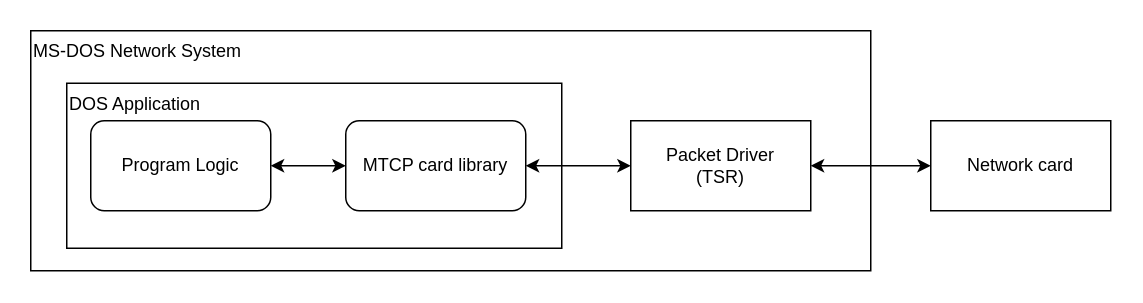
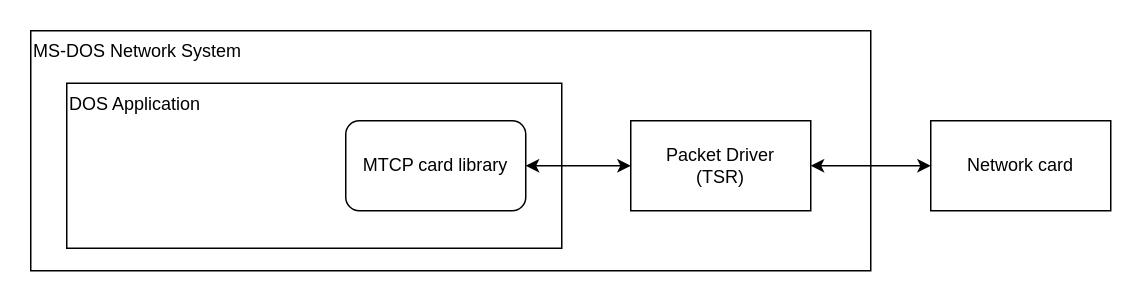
(181, 166) -> none
(308, 166) -> none
